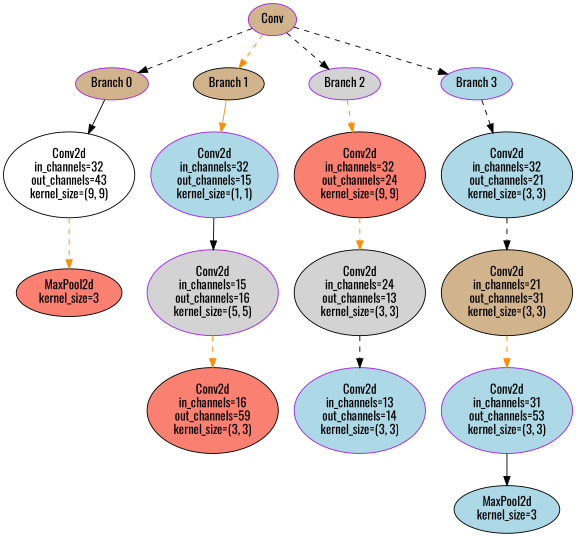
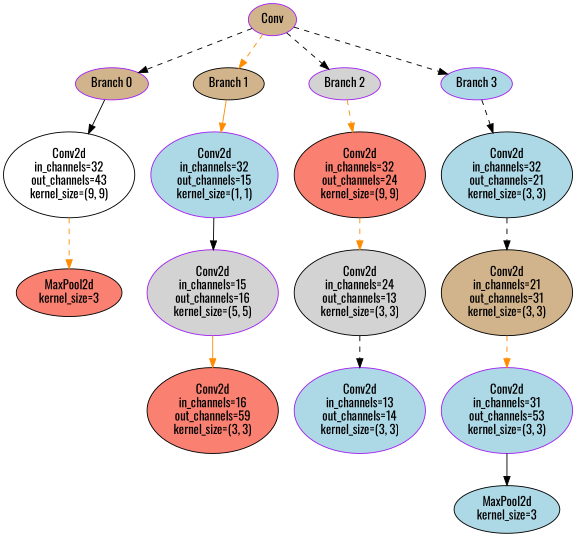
(213, 347) -> (213, 347)
